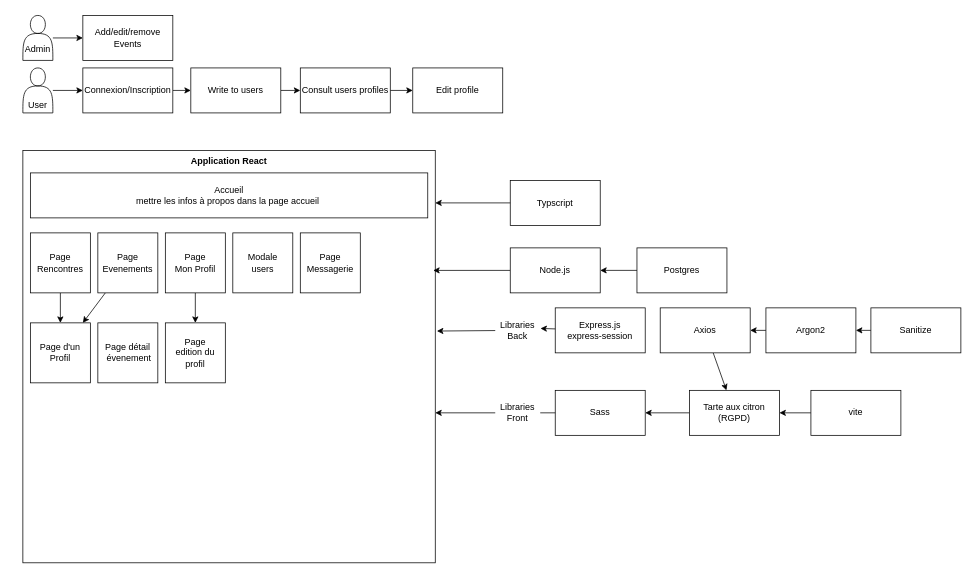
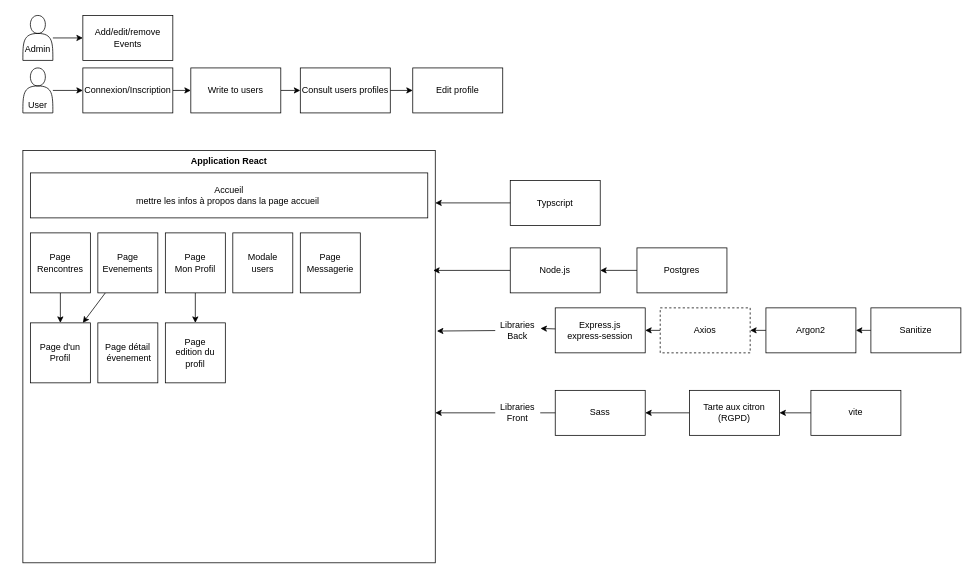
(705, 330) -> (705, 330)
(719, 369) -> (655, 330)
